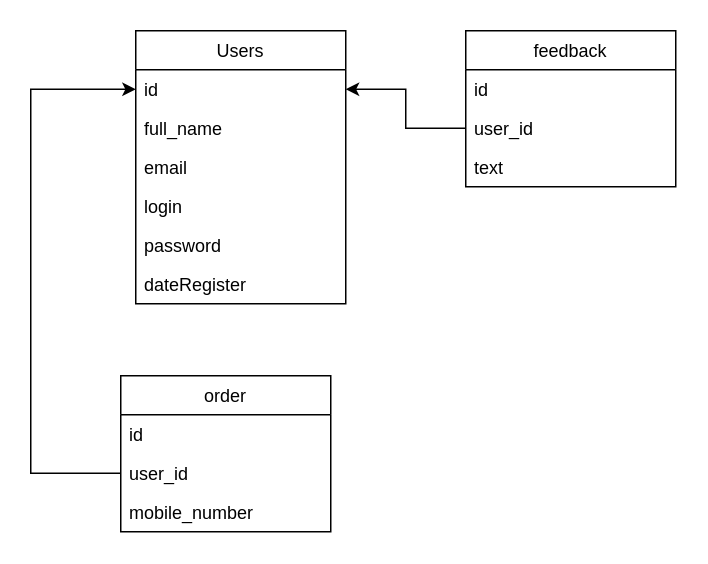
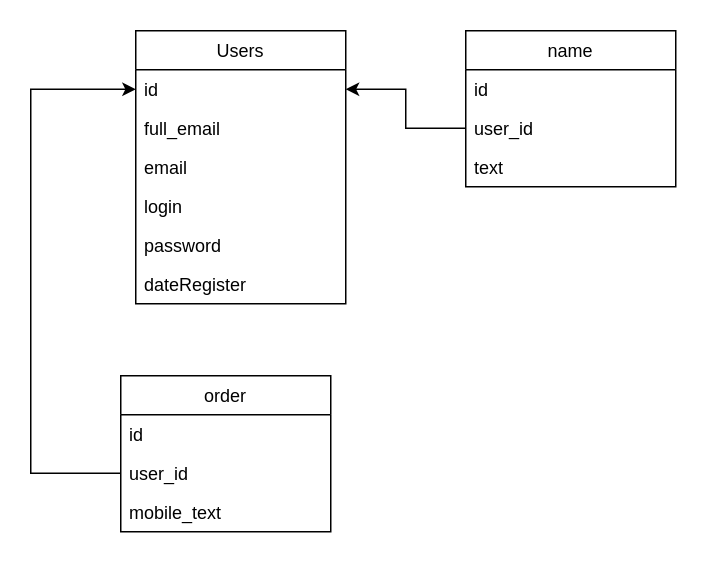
(570, 51) -> (570, 51)
(185, 129) -> (185, 129)
(190, 513) -> (180, 513)
